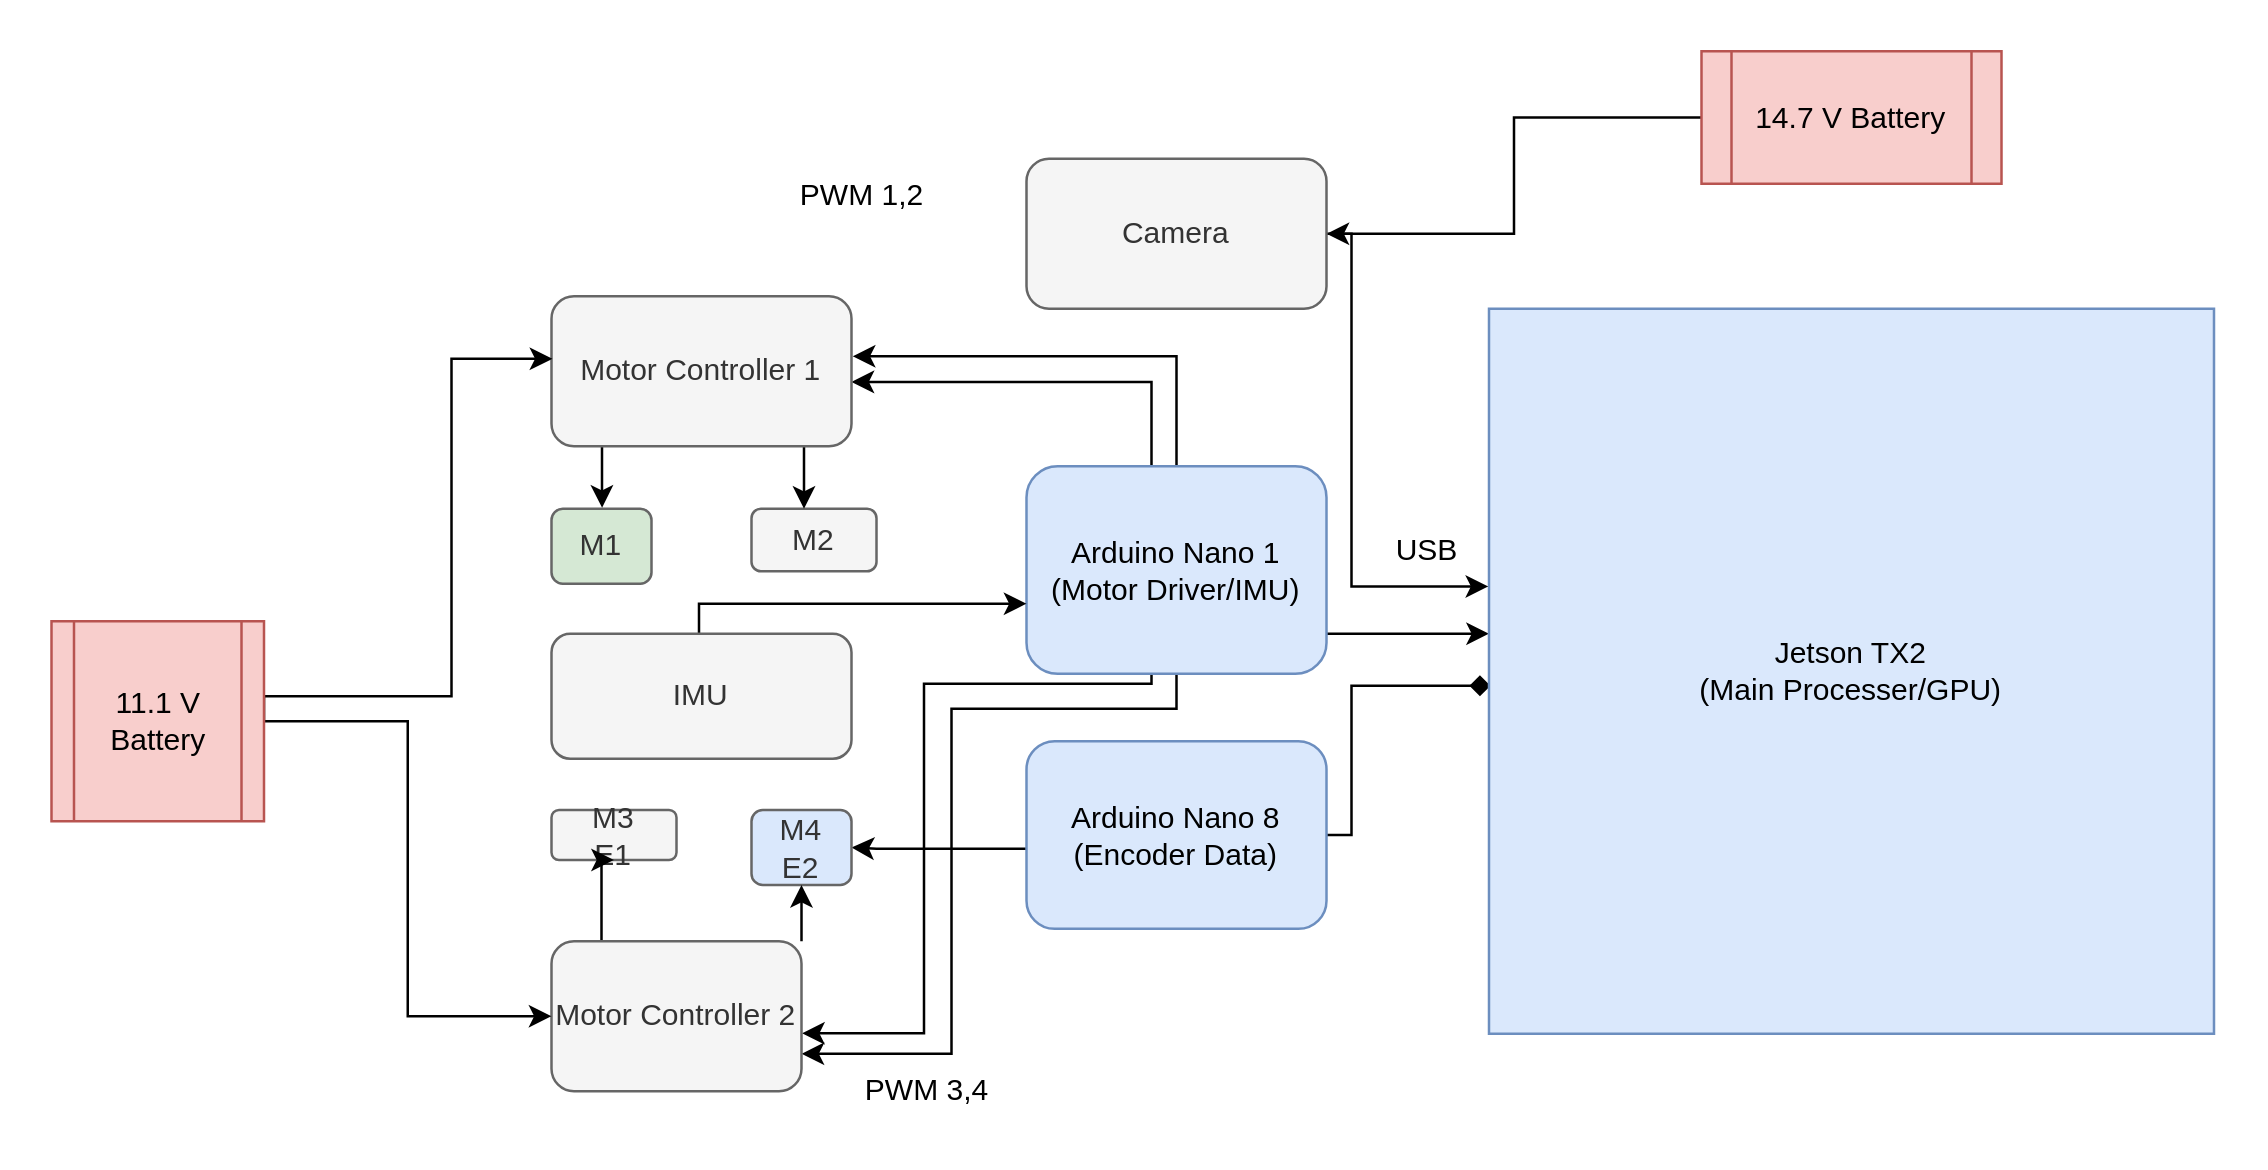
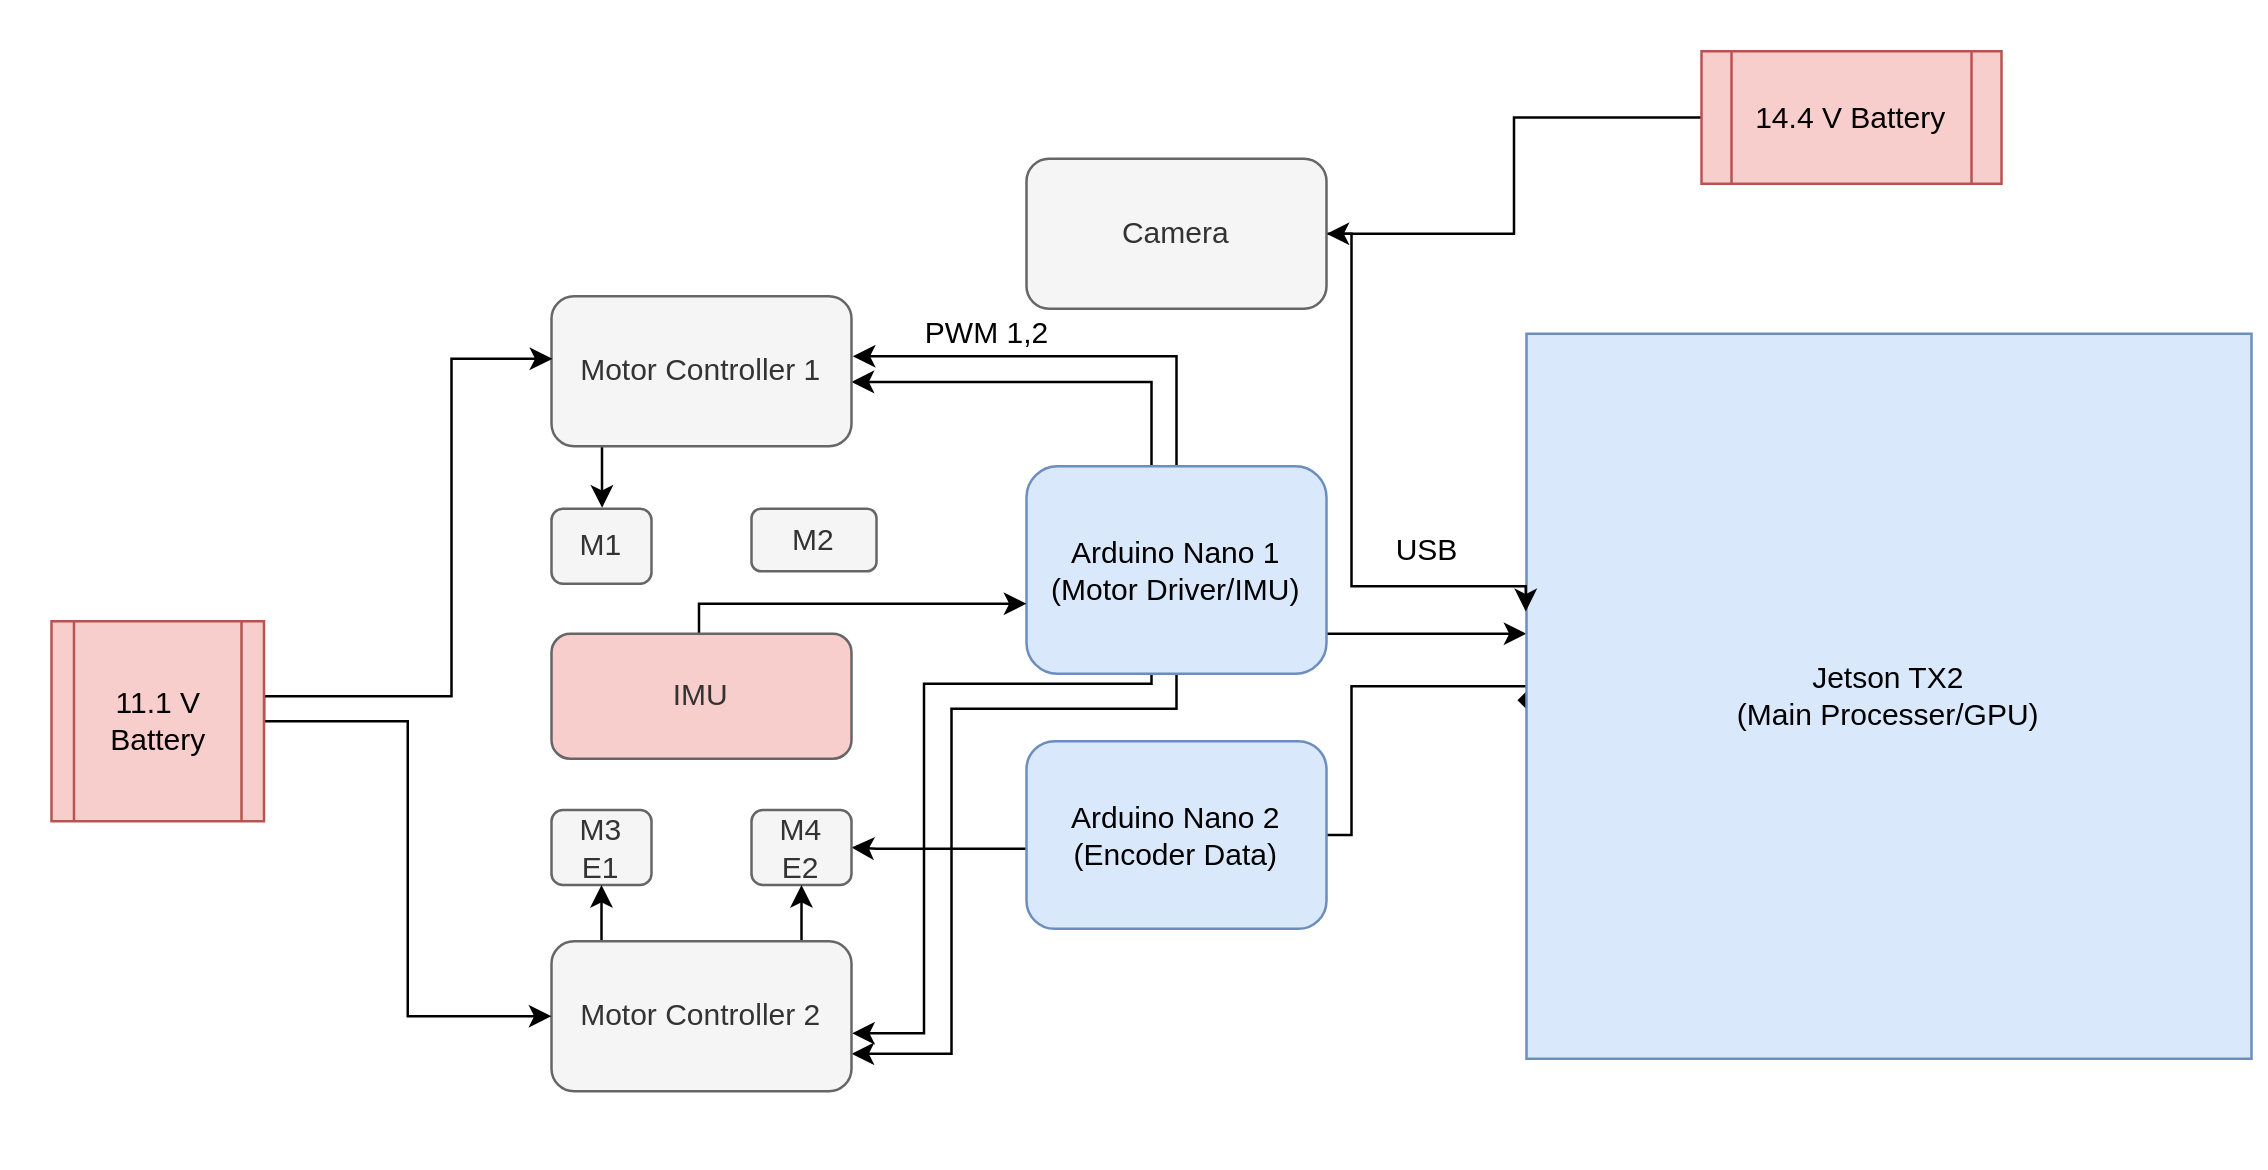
(1851, 119) -> (1851, 119)
(861, 196) -> (986, 334)
(804, 472) -> none
(601, 546) -> (601, 546)
(1851, 671) -> (1889, 696)
(701, 696) -> (701, 696)
(614, 835) -> (601, 848)
(1176, 836) -> (1176, 836)
(801, 848) -> (801, 848)
(676, 1016) -> (701, 1016)
(926, 1091) -> none
